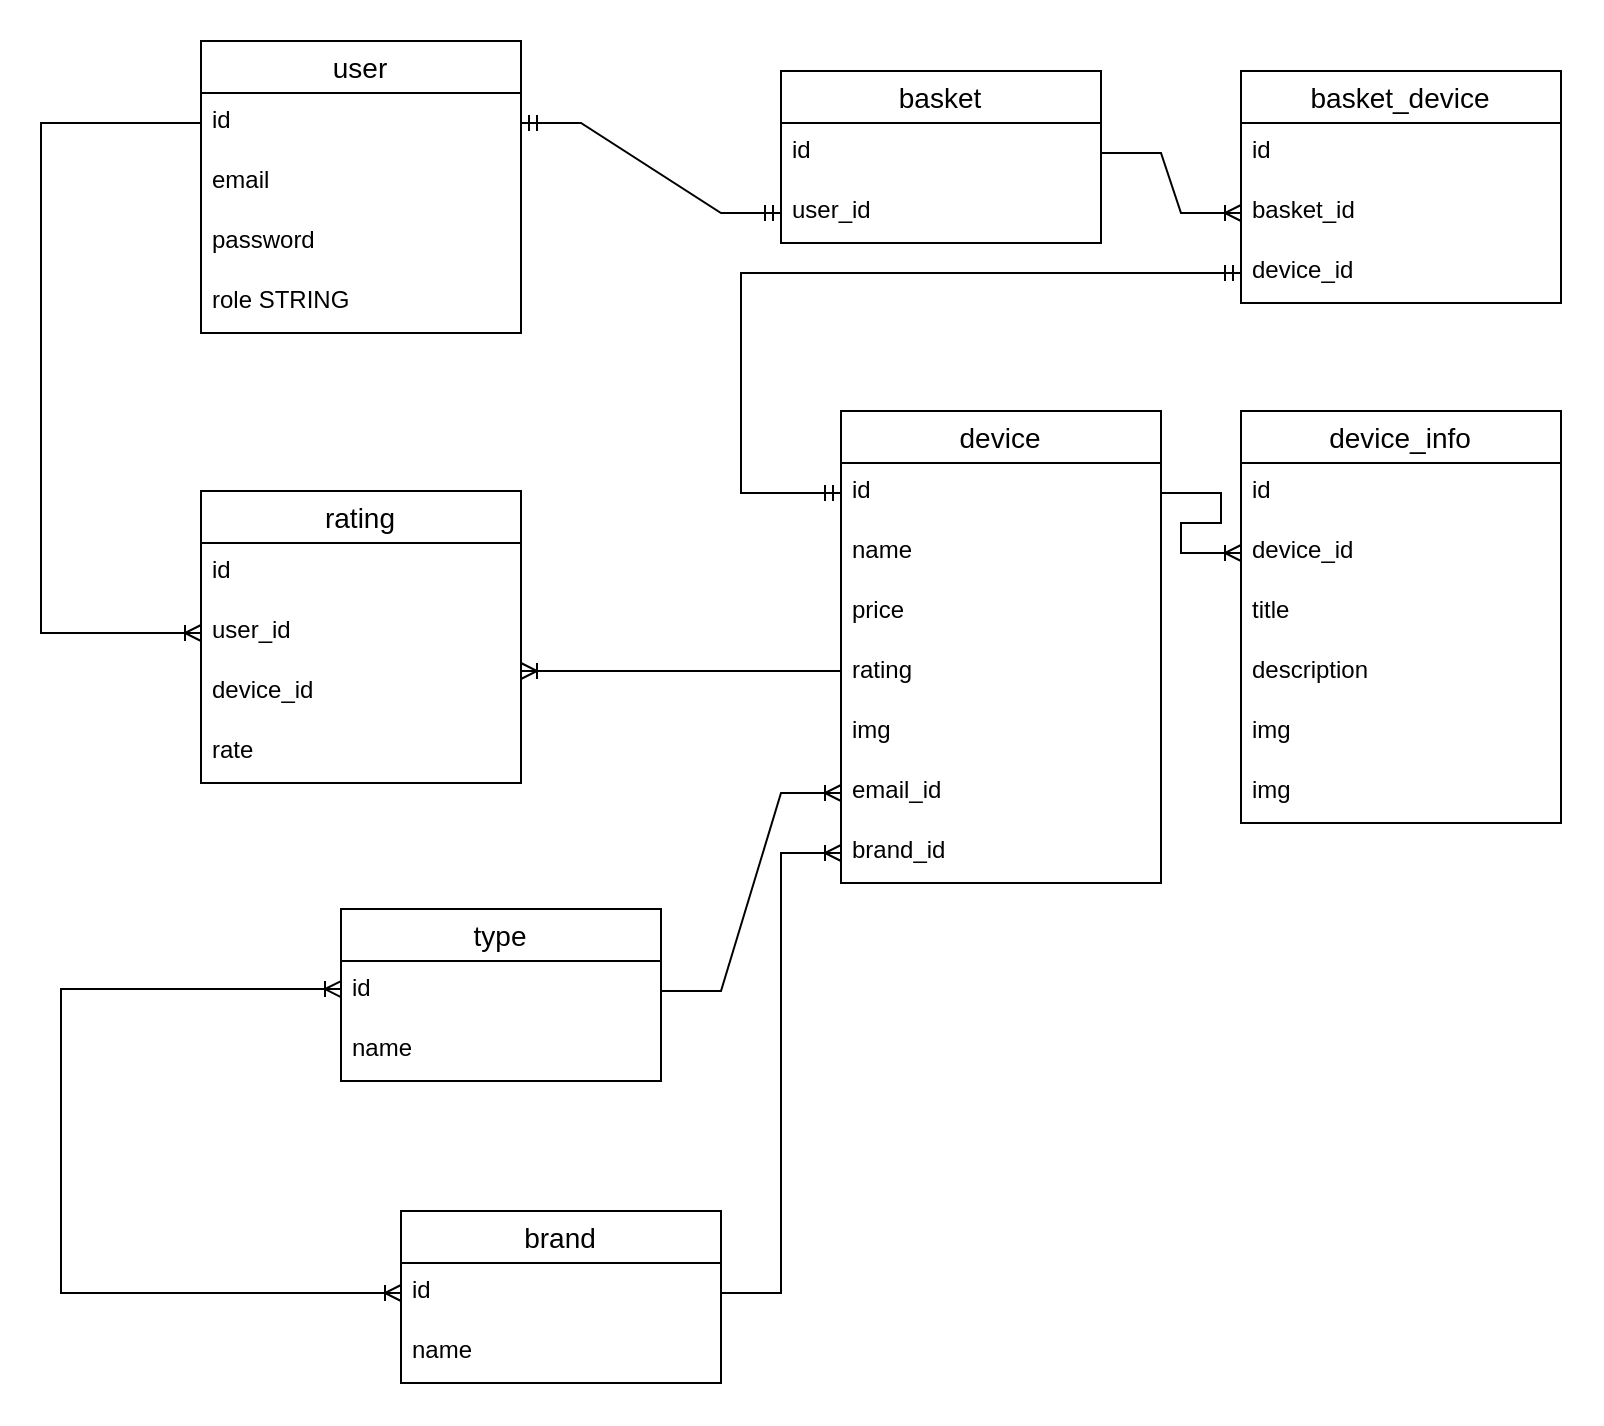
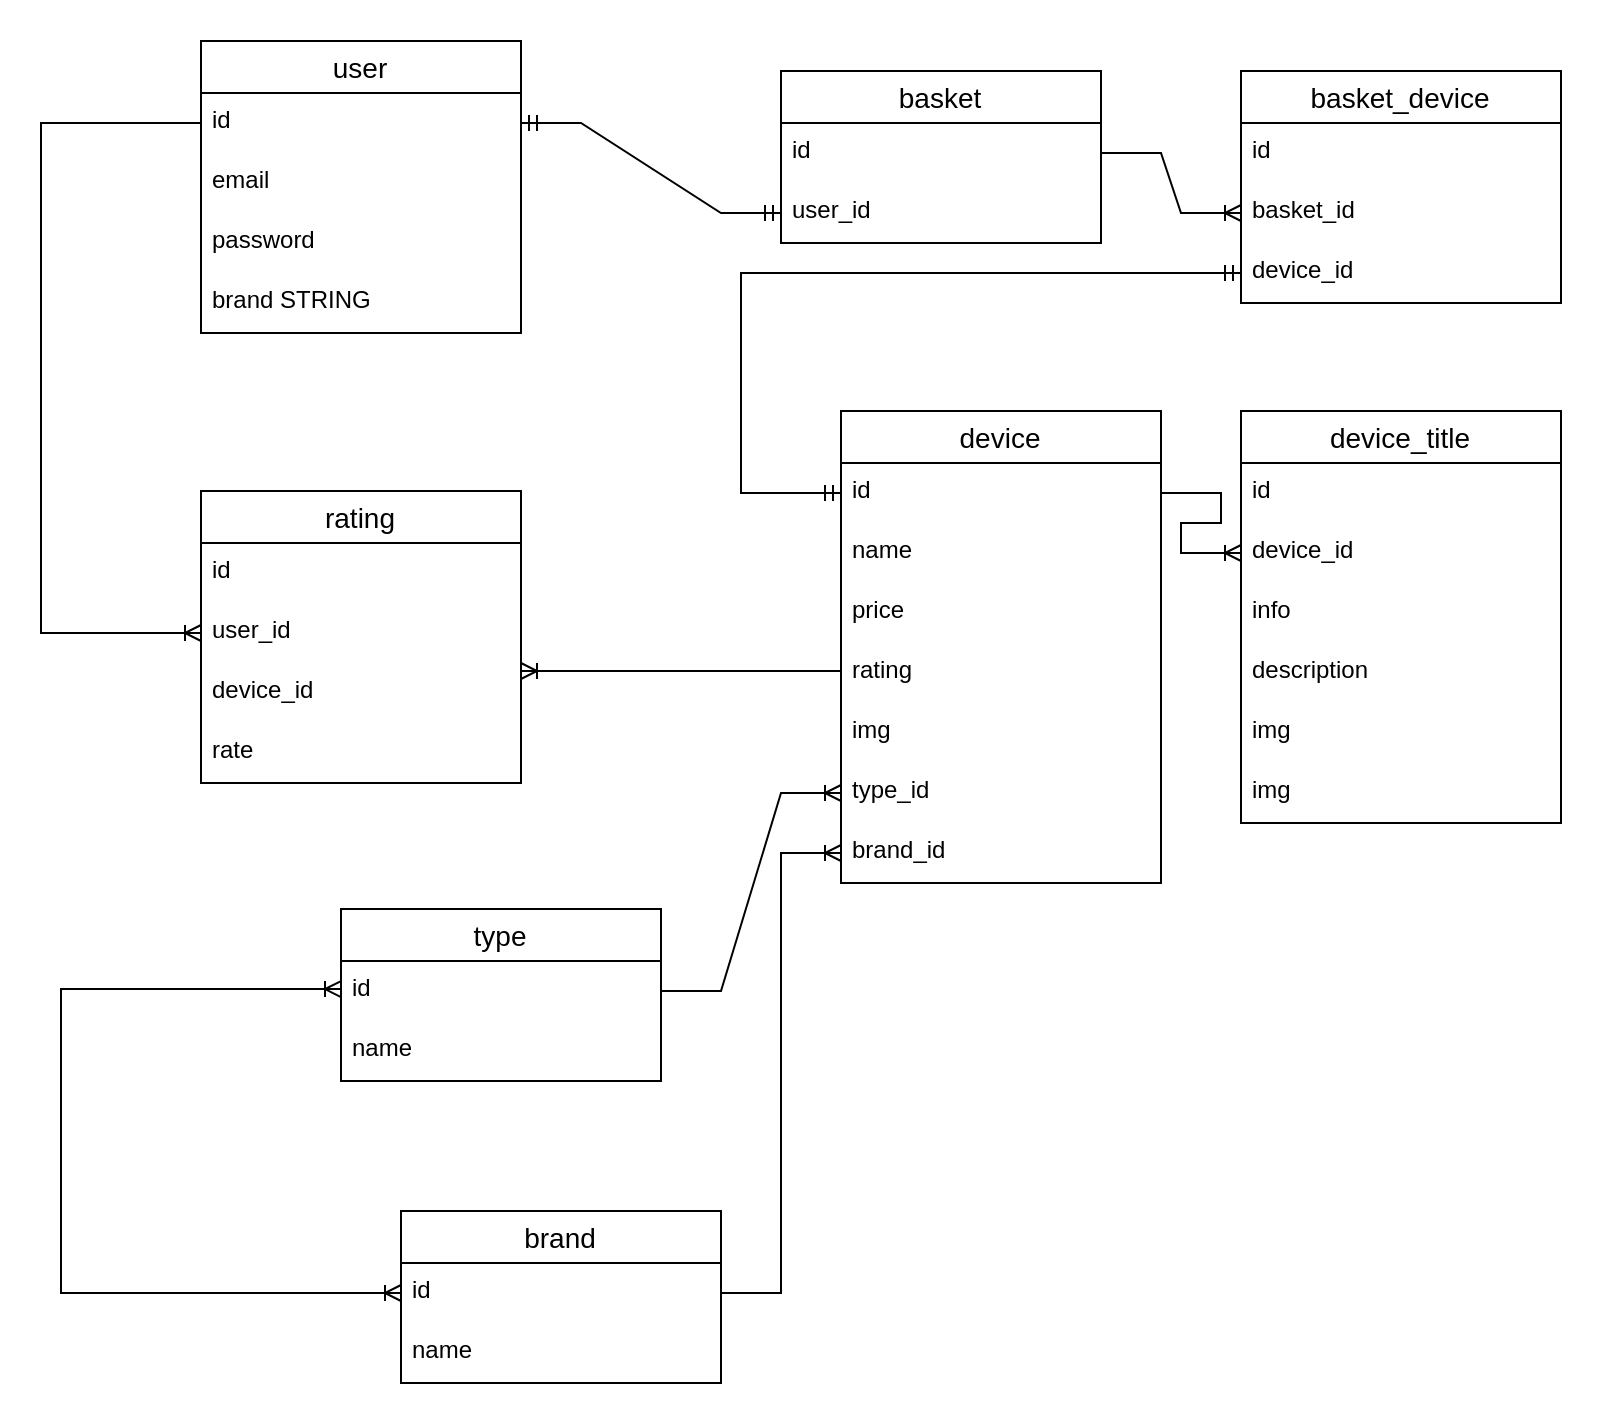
(281, 301) -> (291, 301)
(1400, 439) -> (1400, 439)
(1280, 611) -> (1277, 611)
(897, 791) -> (897, 791)
